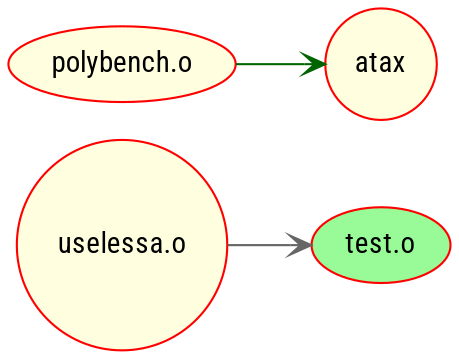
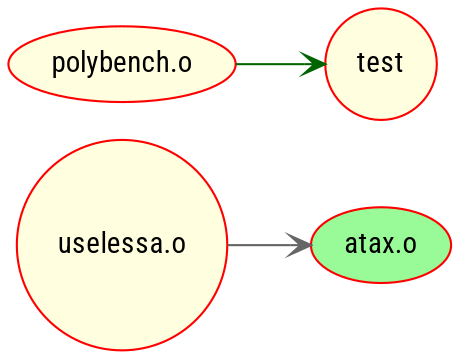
(381, 64) -> (381, 64)
(381, 245) -> (381, 245)
